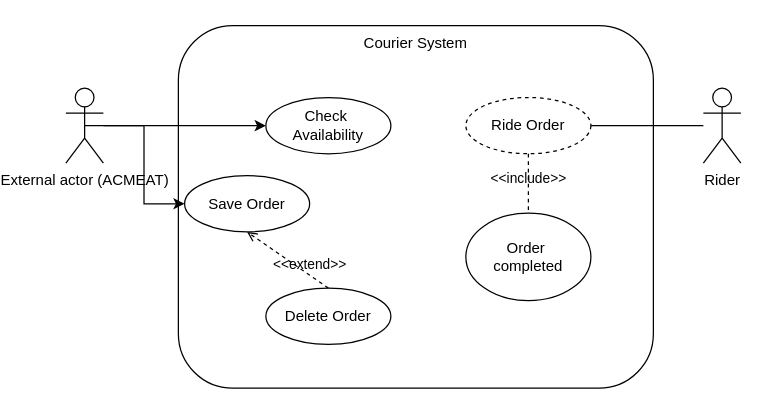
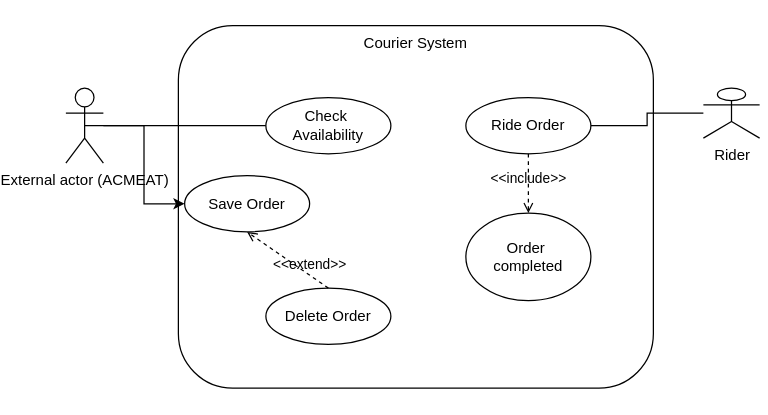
(256, 126) -> (259, 126)
(528, 126) -> (528, 126)
(722, 126) -> (731, 113)
(528, 208) -> (528, 207)
